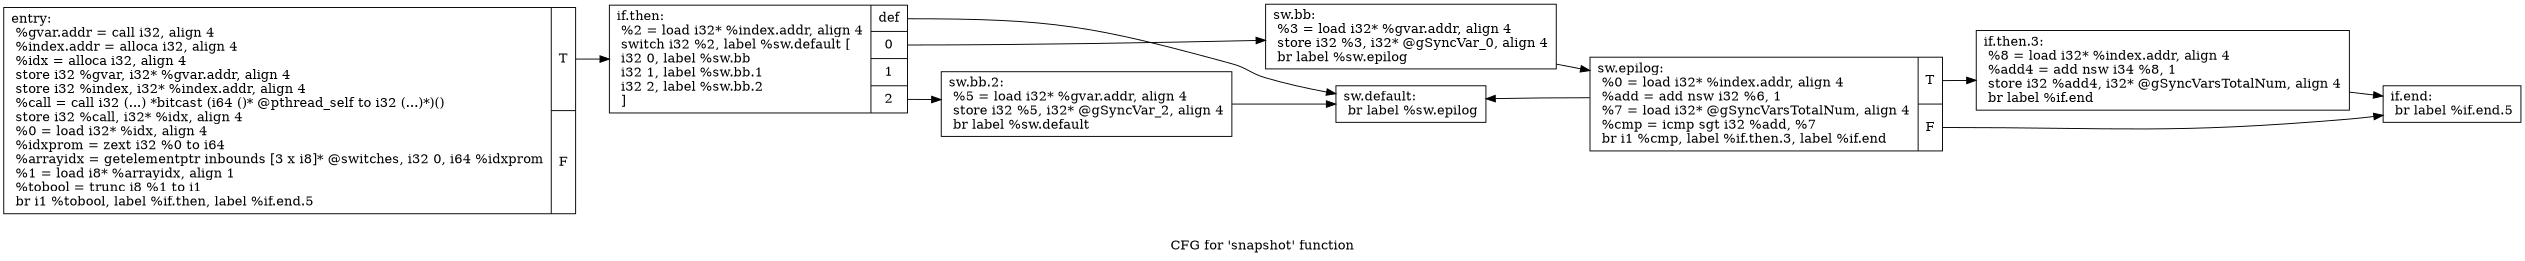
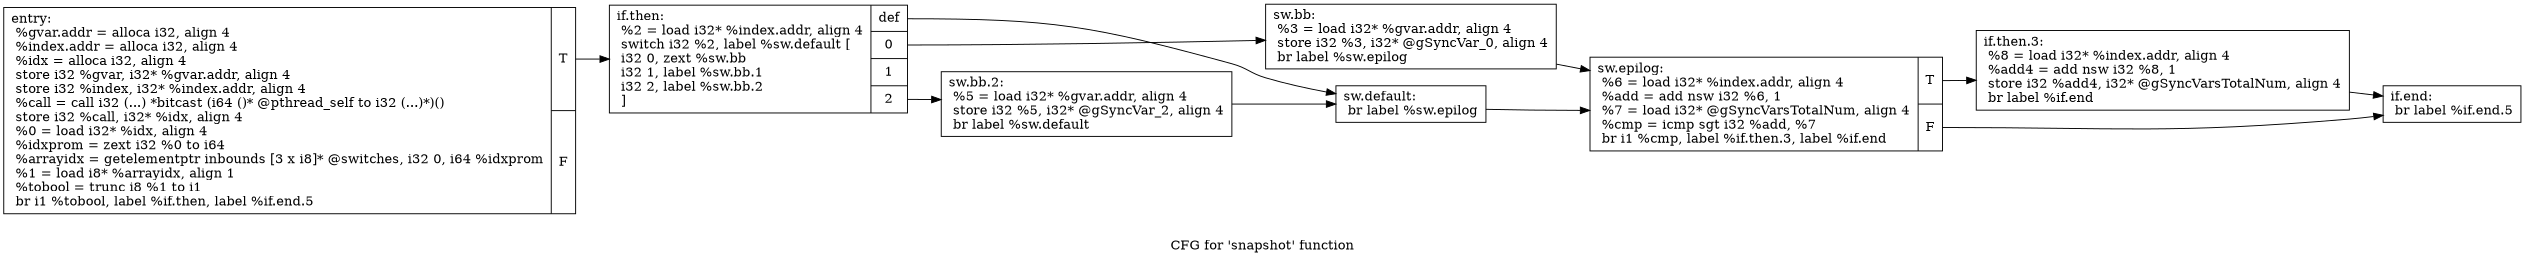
(113, 33) -> (121, 33)
(684, 59) -> (682, 59)
(2080, 70) -> (2080, 70)
(1721, 82) -> (1721, 82)
(1543, 98) -> (1533, 110)
